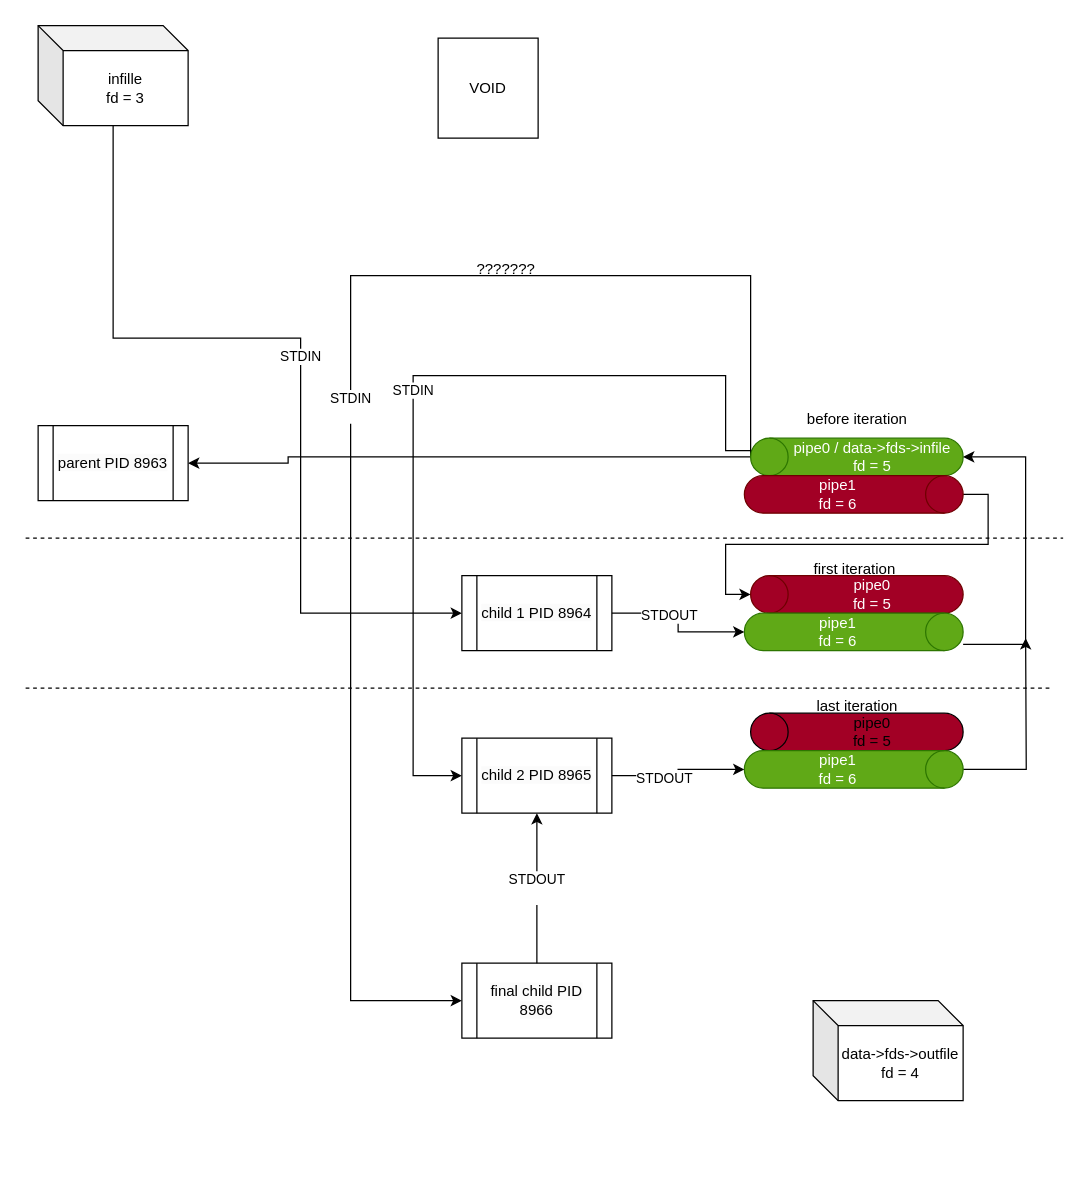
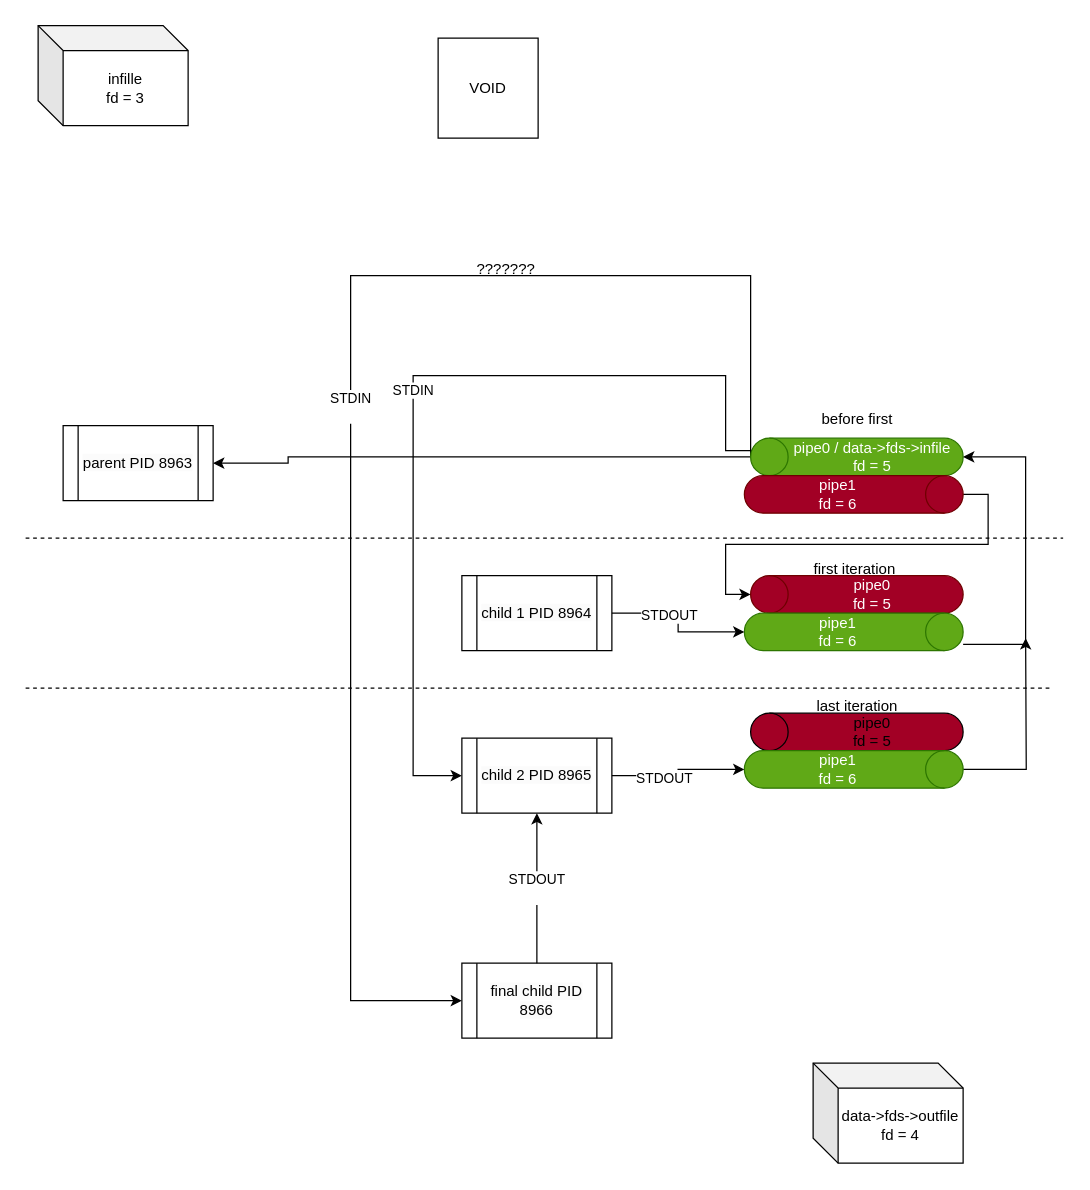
(301, 352) -> none
(858, 419) -> (858, 419)
(113, 463) -> (138, 463)
(888, 1051) -> (888, 1113)
